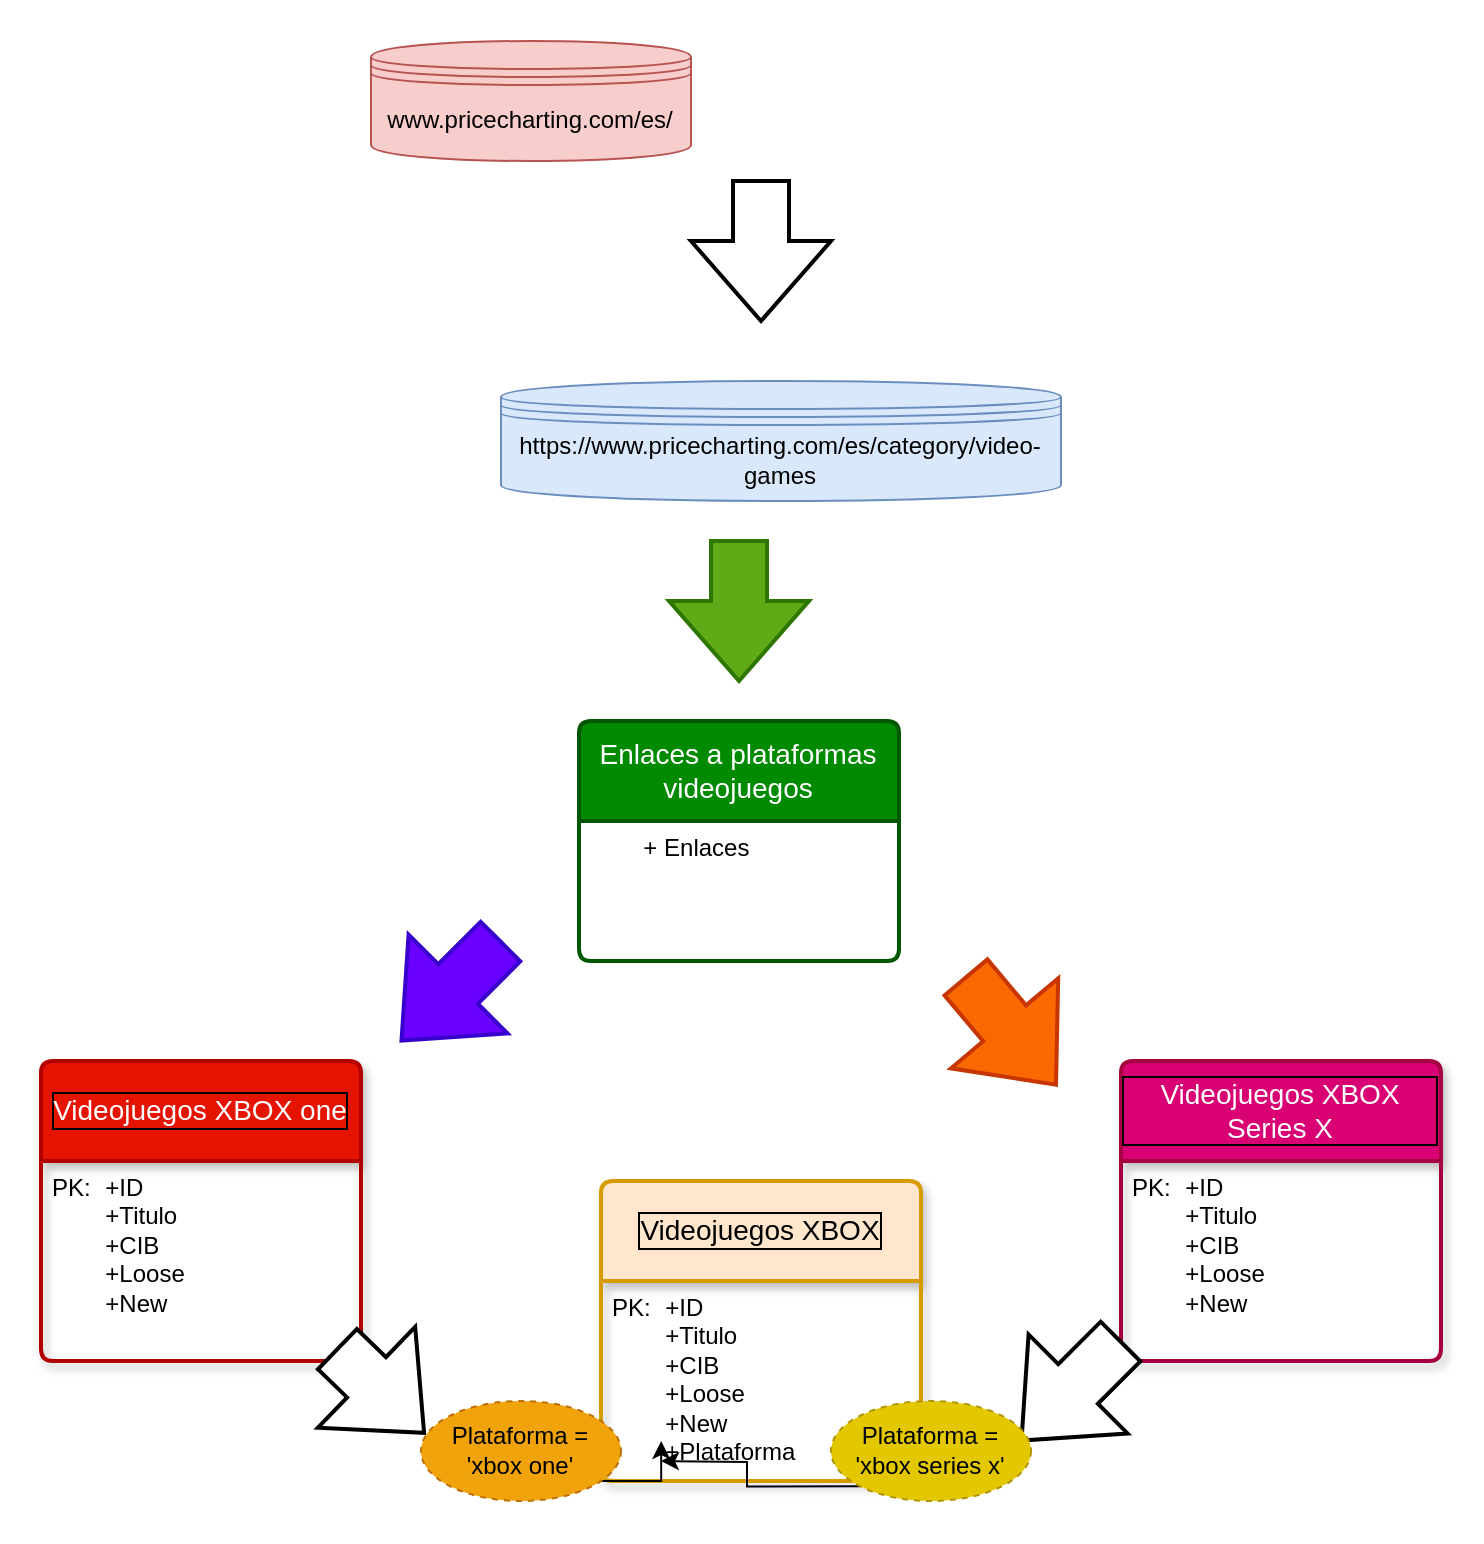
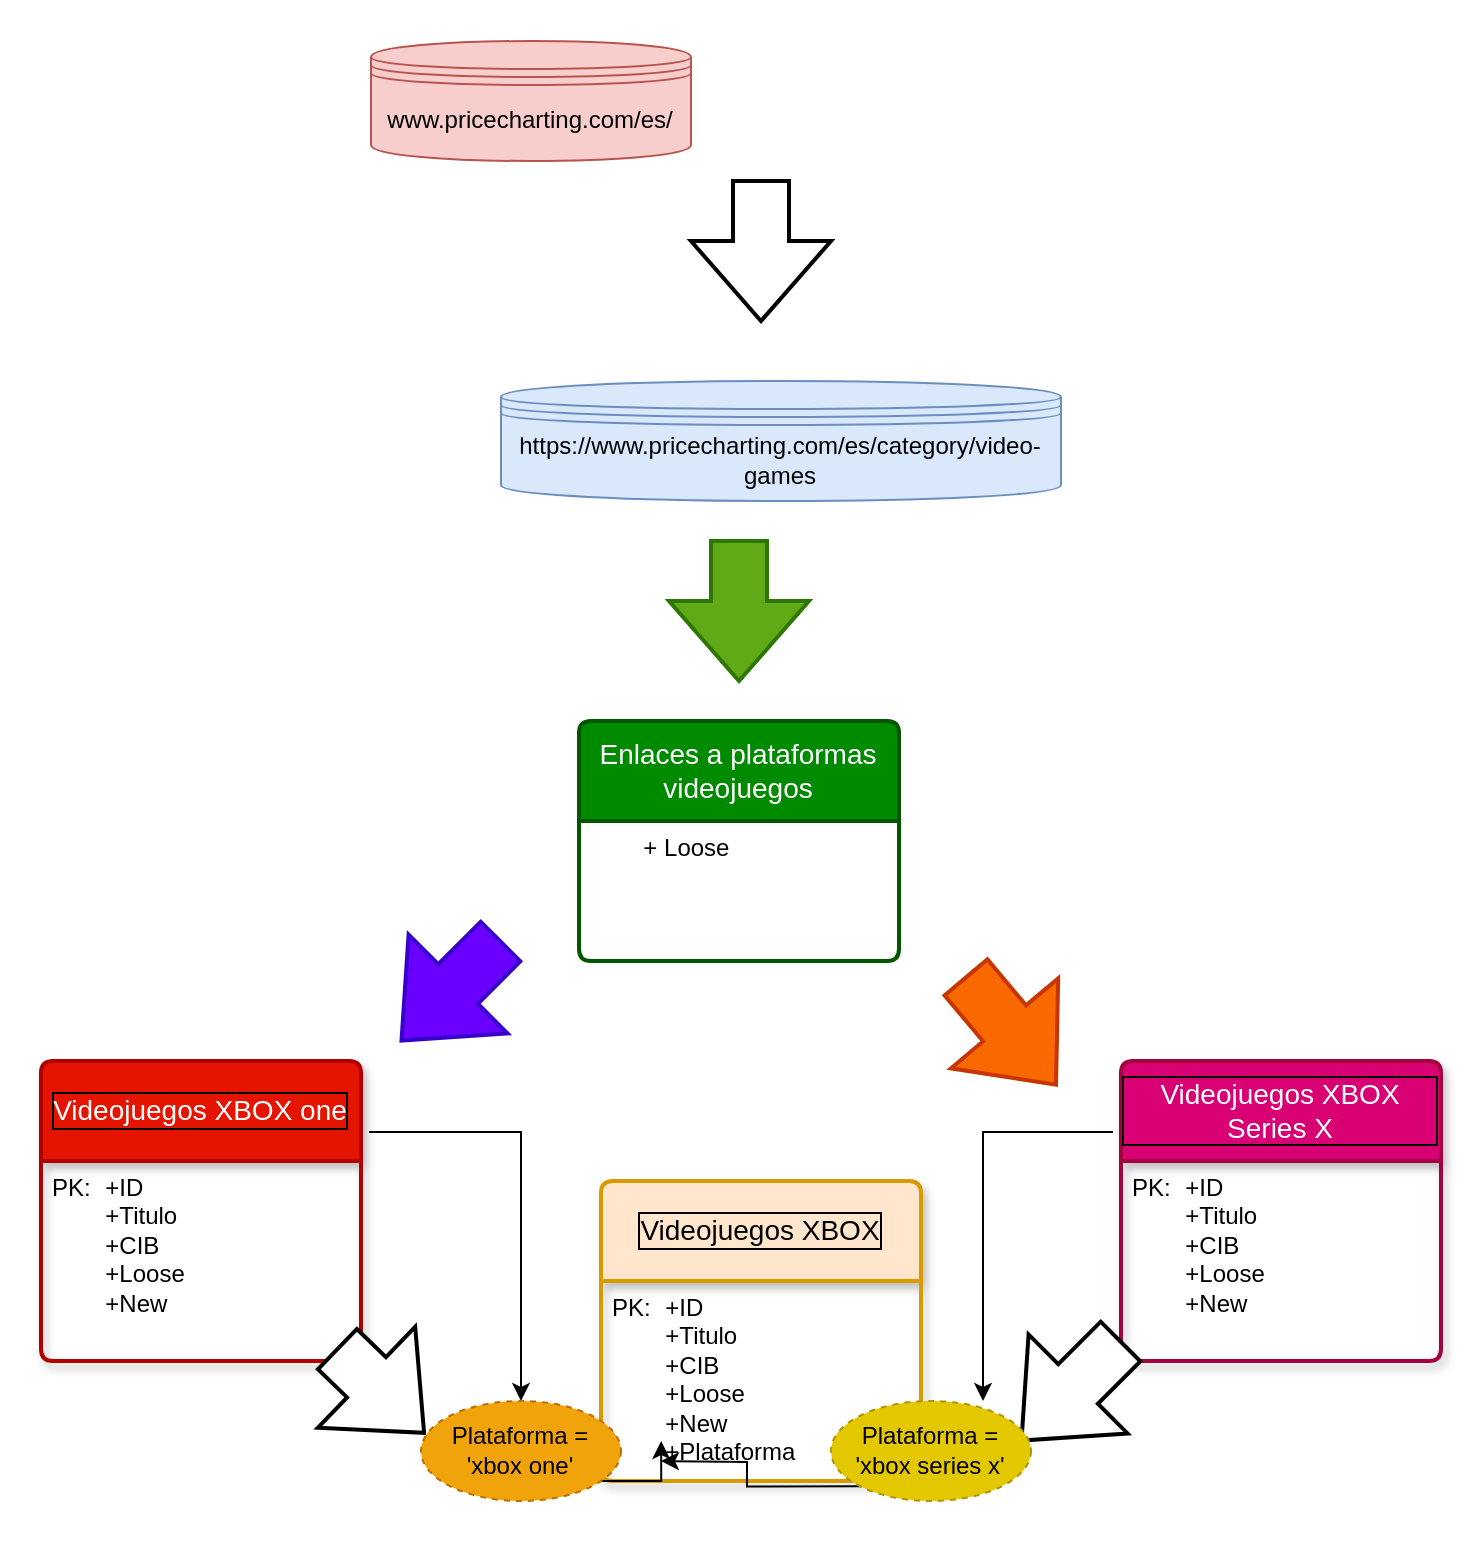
(645, 849) -> (635, 849)
none -> (521, 1184)
none -> (983, 1195)
